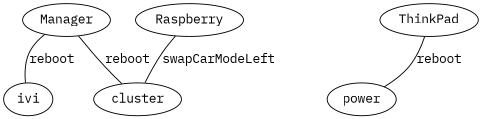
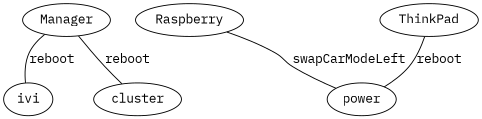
(159, 58) -> (282, 58)
